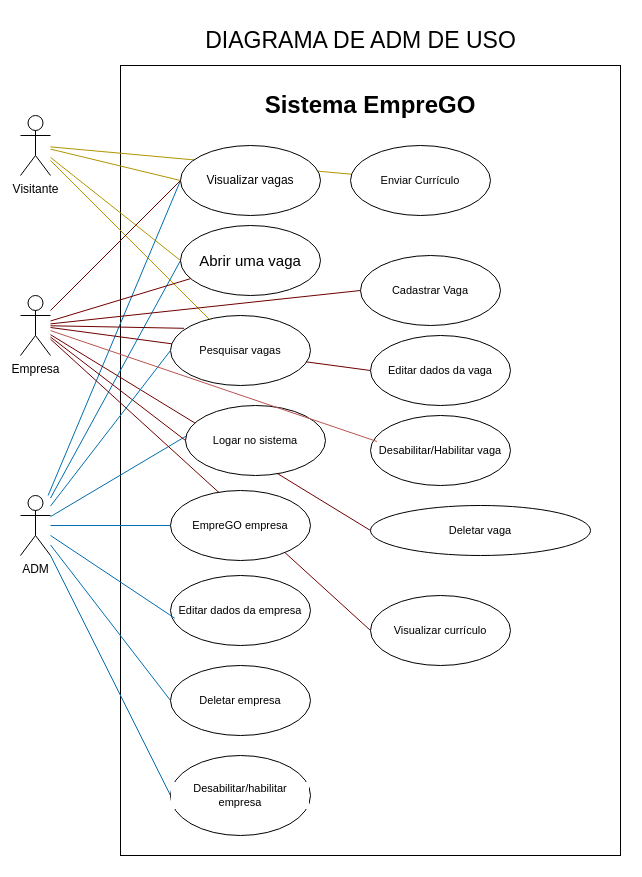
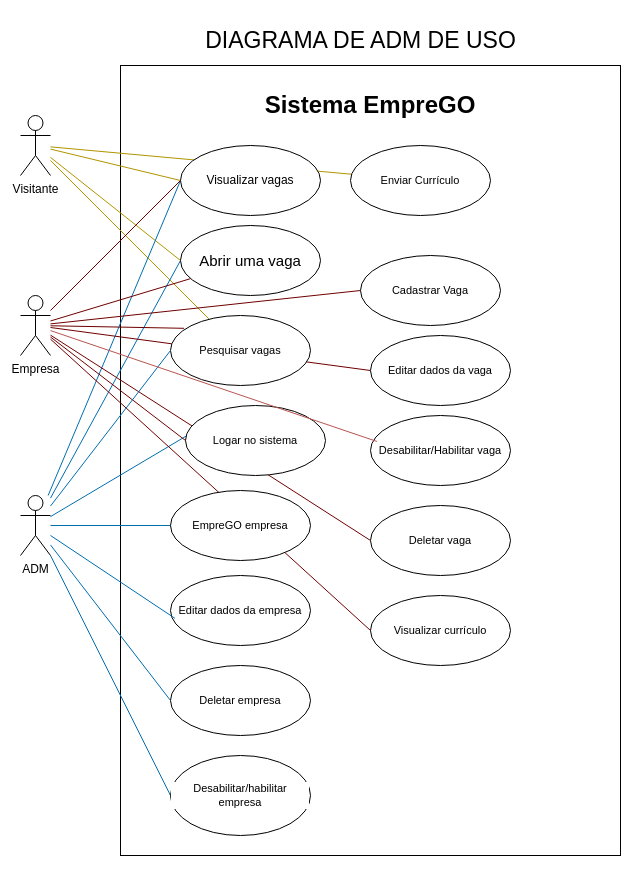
(481, 531) -> (441, 541)
